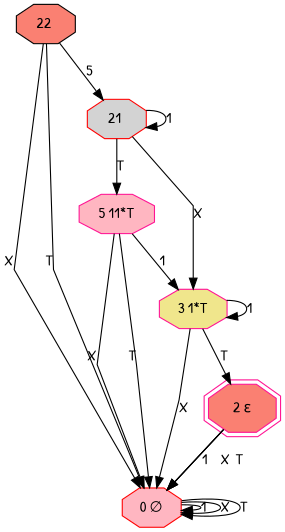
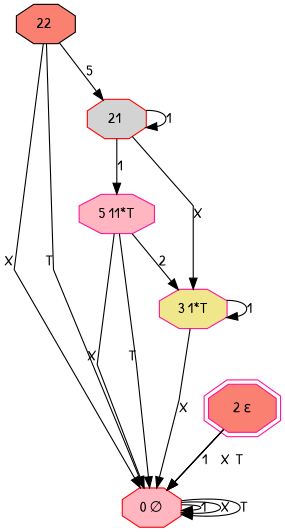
(121, 166) -> (121, 166)
(163, 261) -> (163, 261)
(214, 351) -> none
